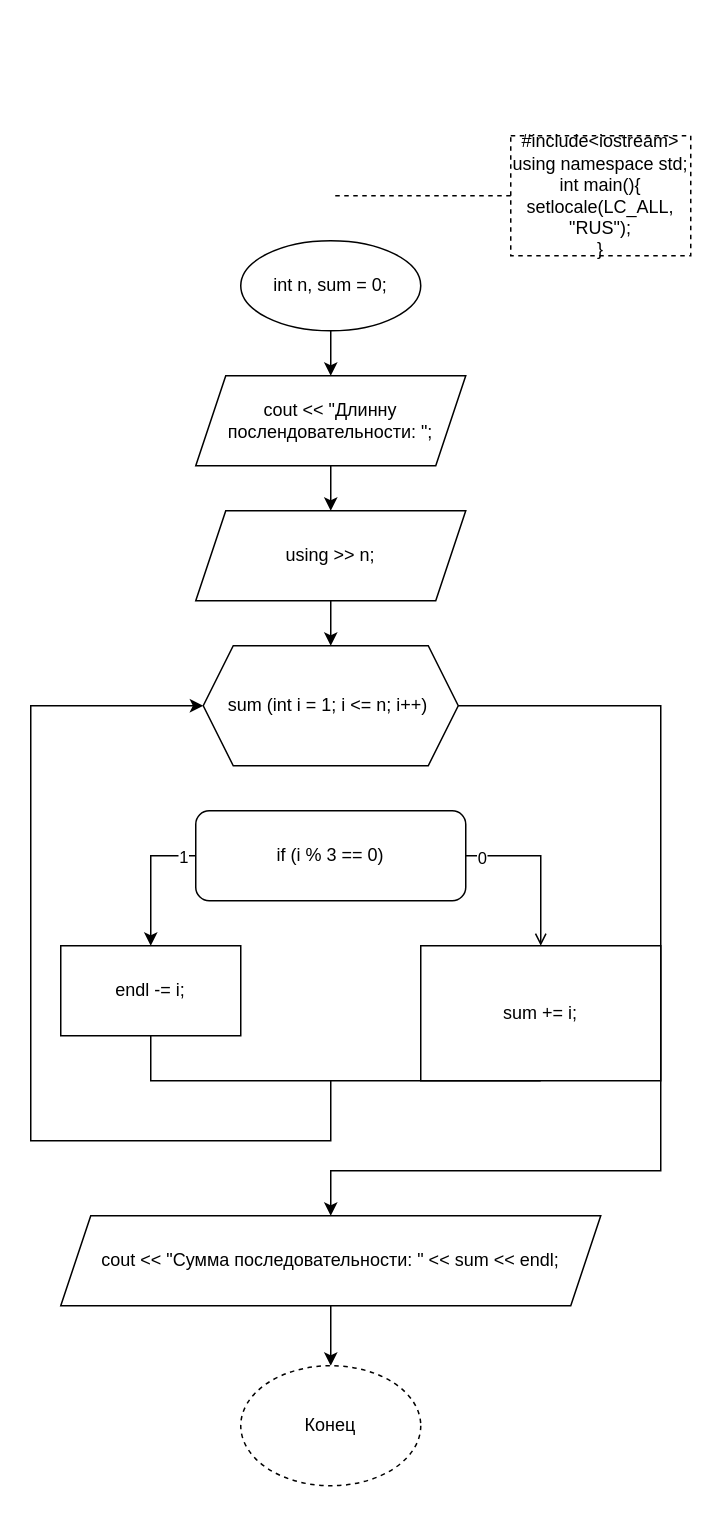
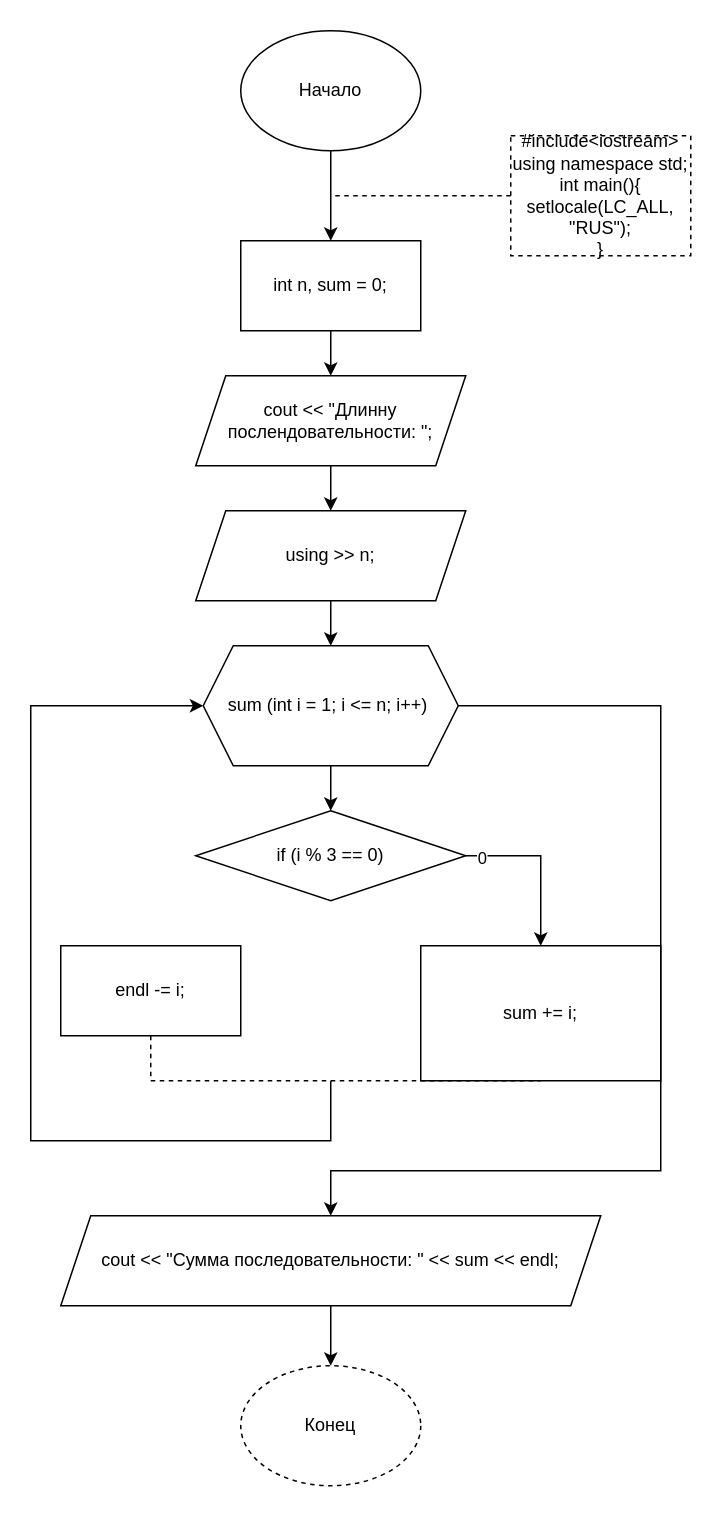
none -> (331, 91)
none -> (331, 191)
(331, 286) -> (331, 286)
none -> (331, 794)
(331, 856) -> (331, 856)
(151, 873) -> none
(541, 936) -> (541, 934)
(264, 1081) -> (264, 1081)
